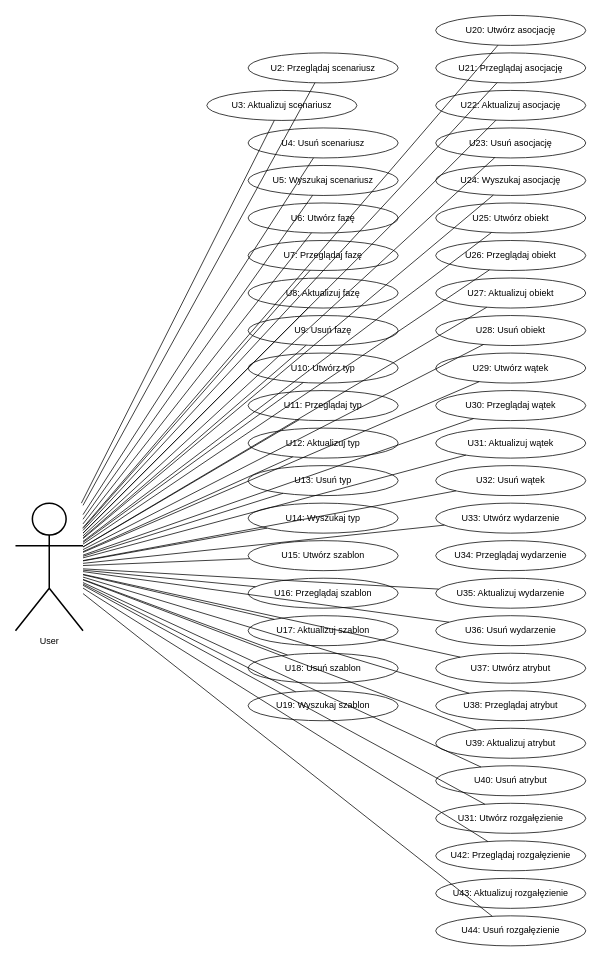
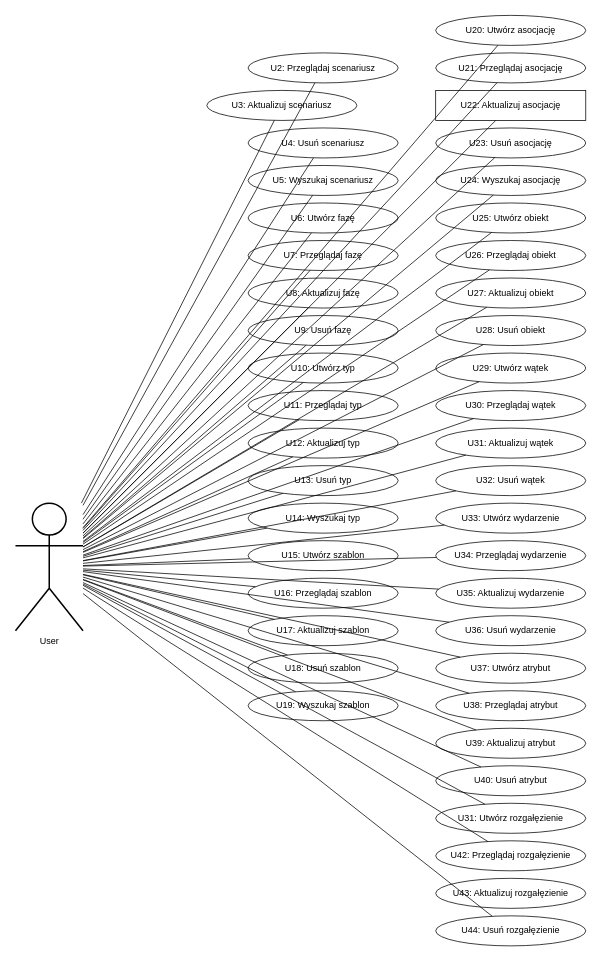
(510, 105) -> (510, 105)
none -> (271, 561)
